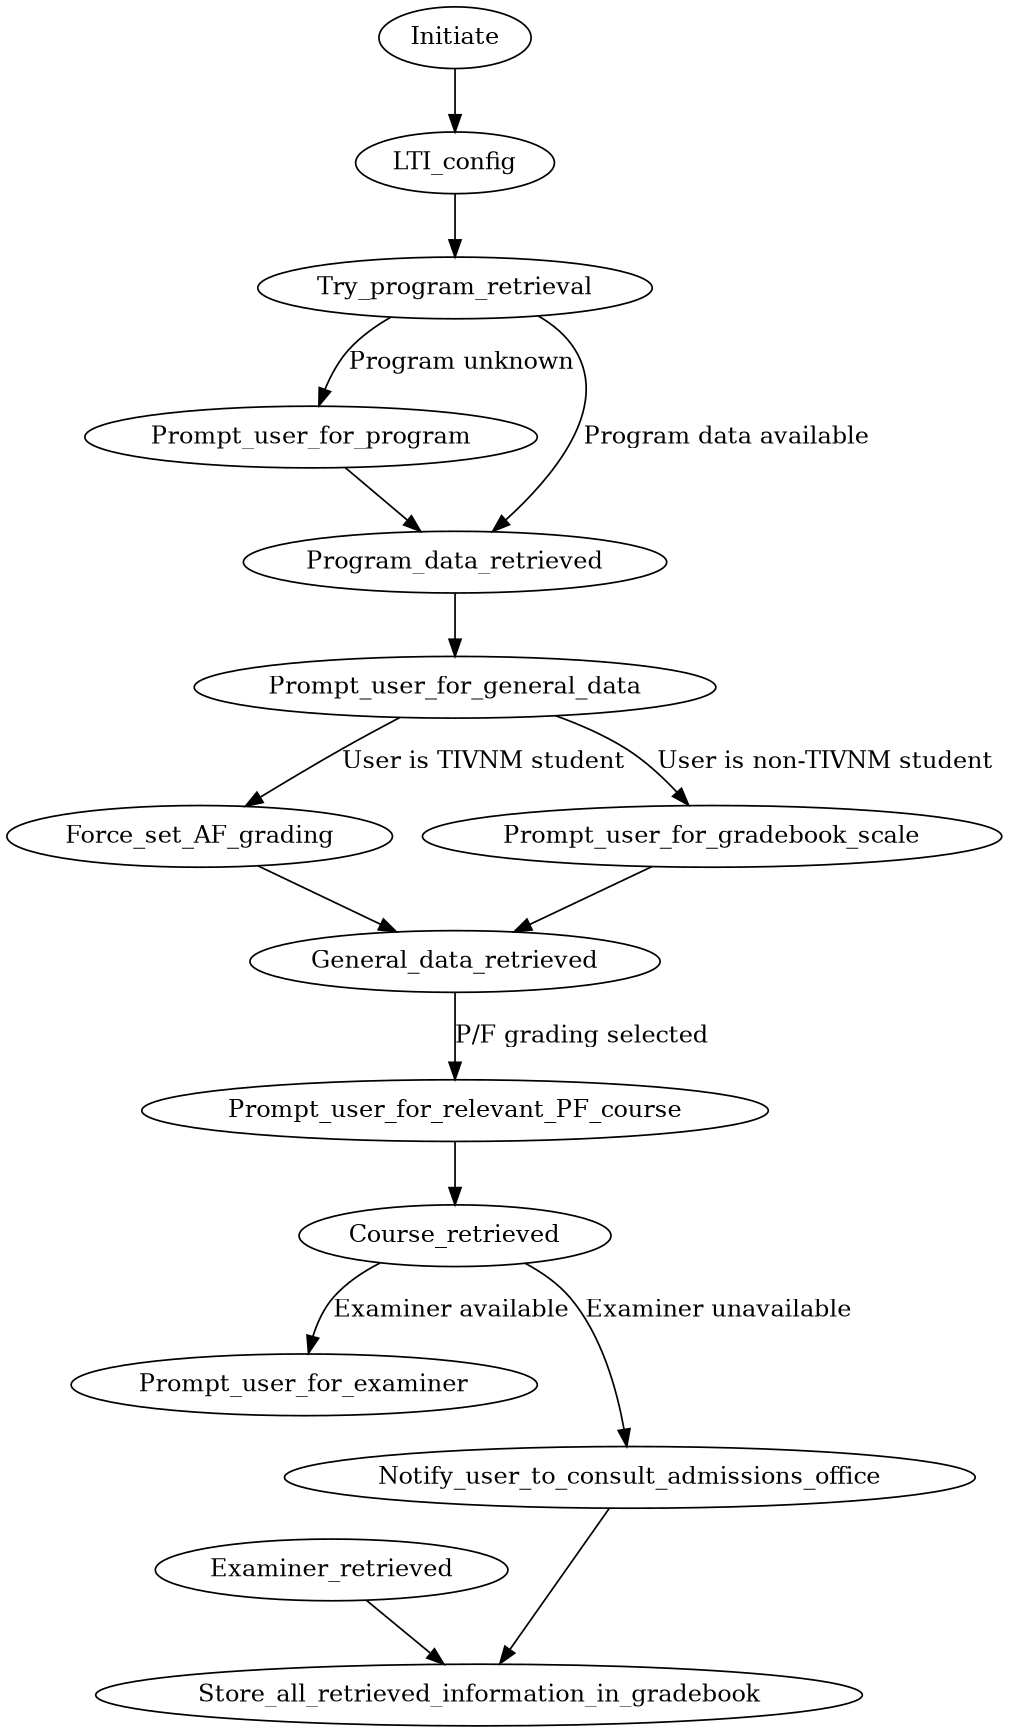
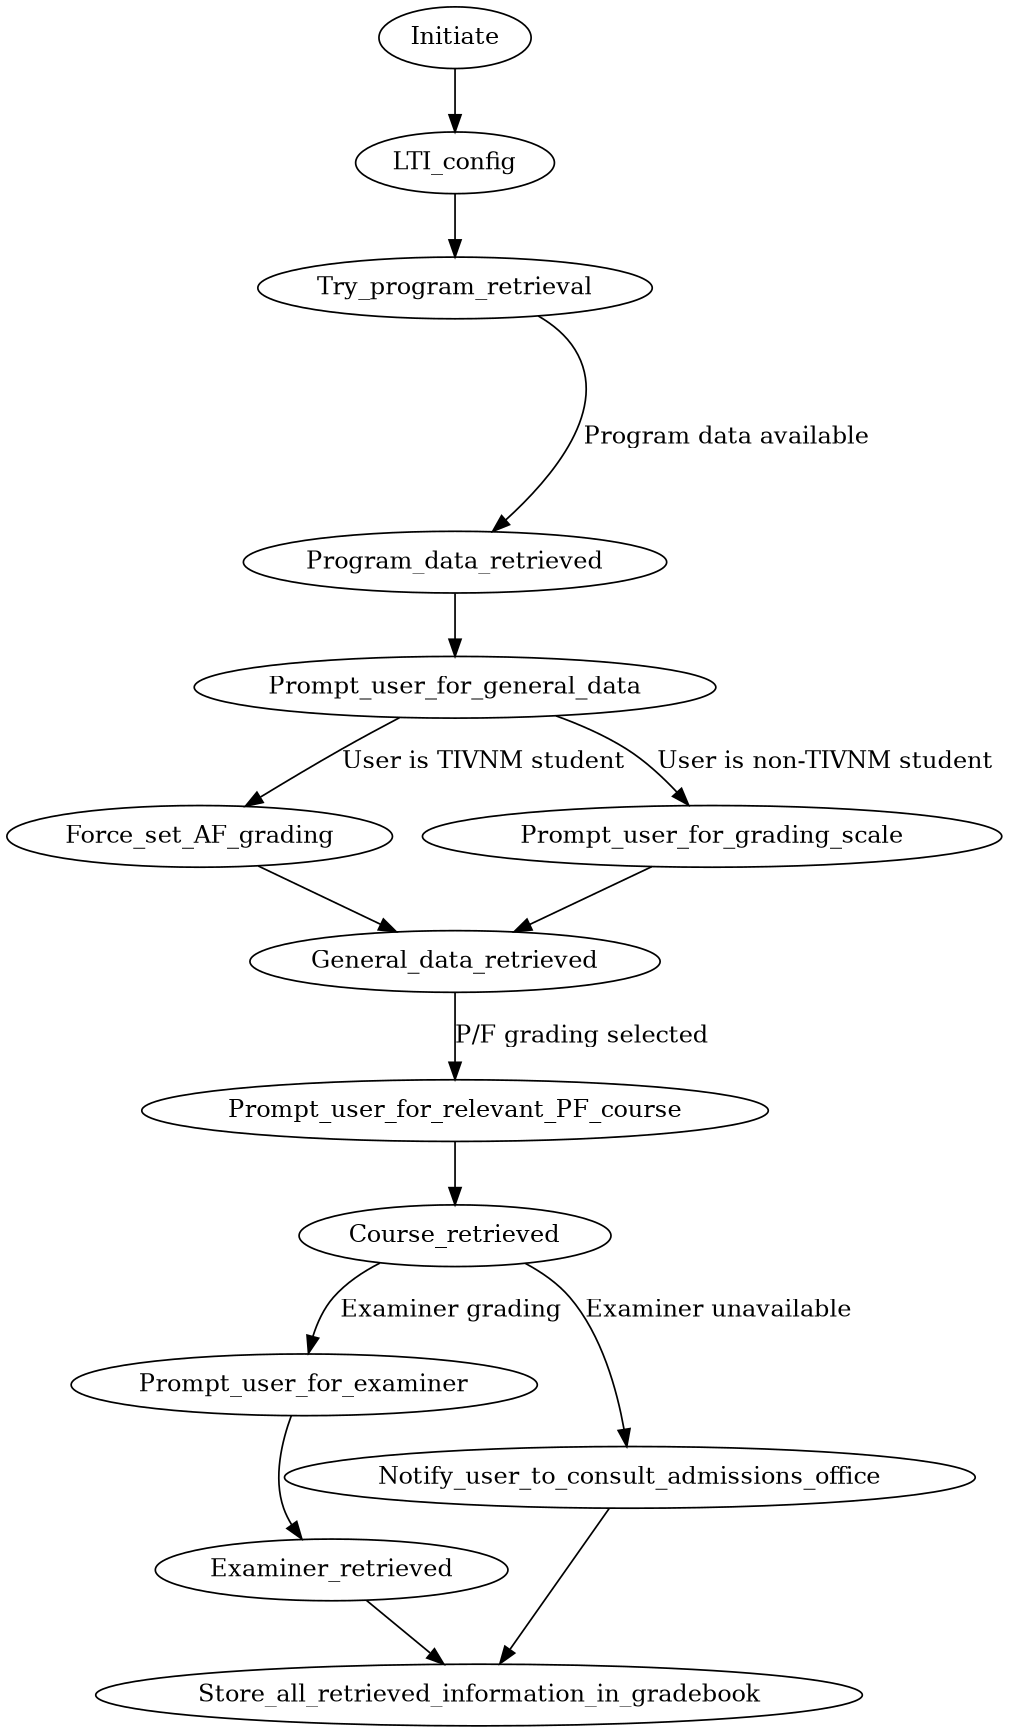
(311, 437) -> none
(712, 836) -> (712, 836)
(452, 1310) -> (452, 1310)
none -> (279, 1471)
